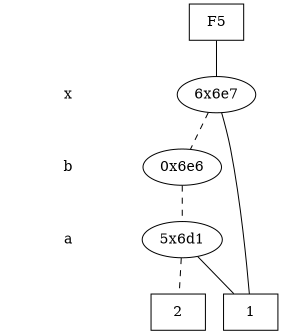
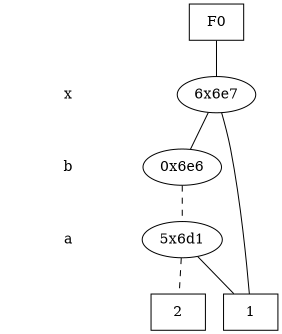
(216, 22) -> (216, 22)
(199, 131) -> (199, 131)
